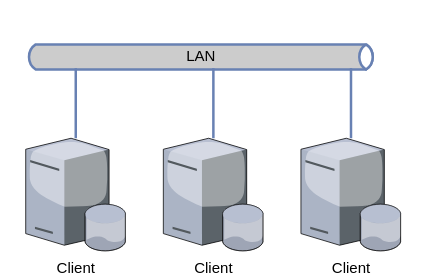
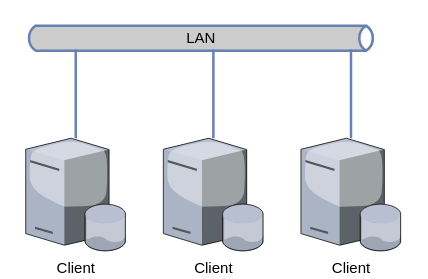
(201, 57) -> (201, 38)
